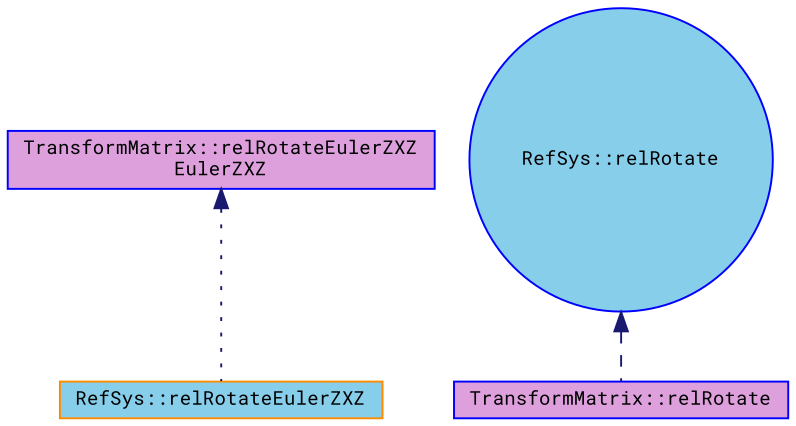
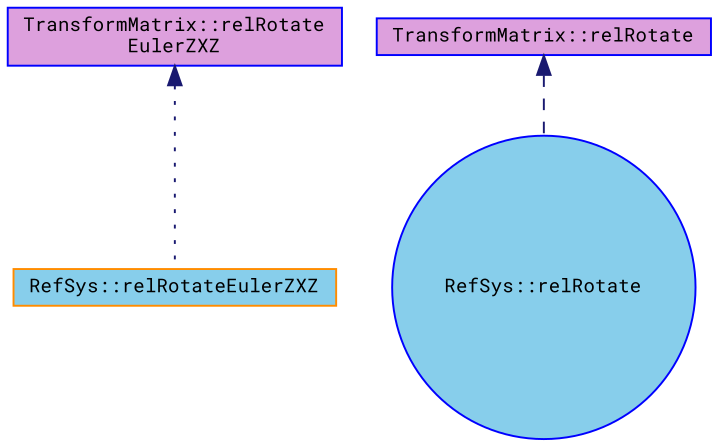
(221, 160) -> (175, 37)
(621, 357) -> (544, 105)
